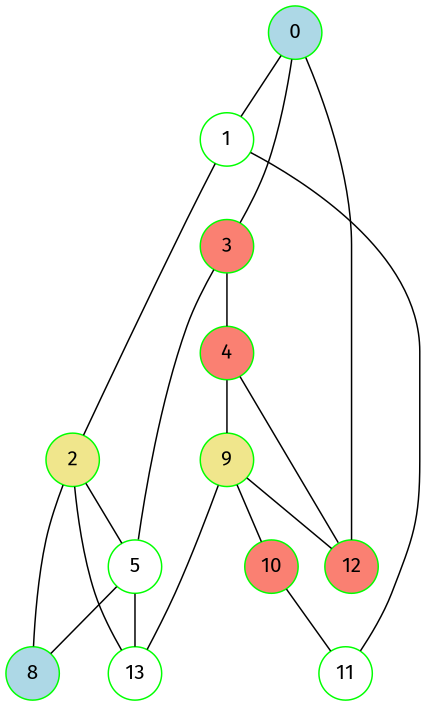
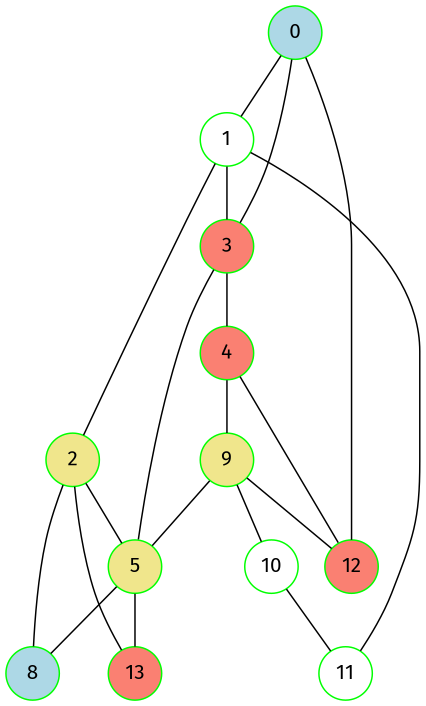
none -> (227, 193)
(135, 567) -> (135, 567)
(271, 567) -> (271, 567)
(186, 569) -> (181, 513)
(135, 673) -> (135, 673)
